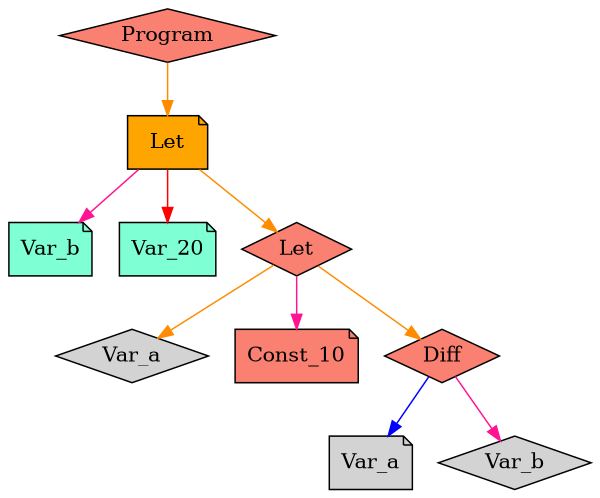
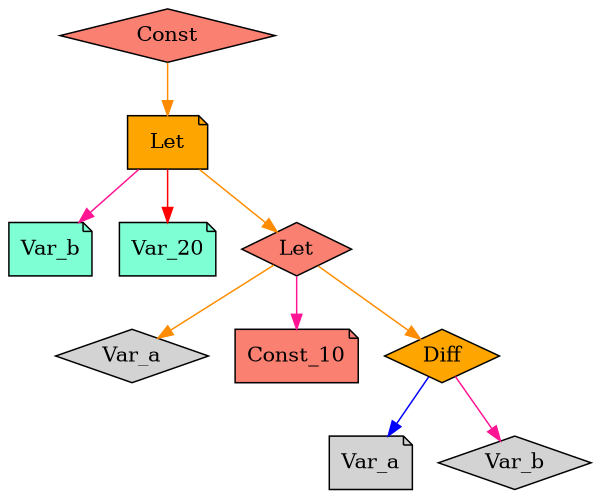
(168, 36) -> (168, 36)
(442, 356) -> (442, 356)
